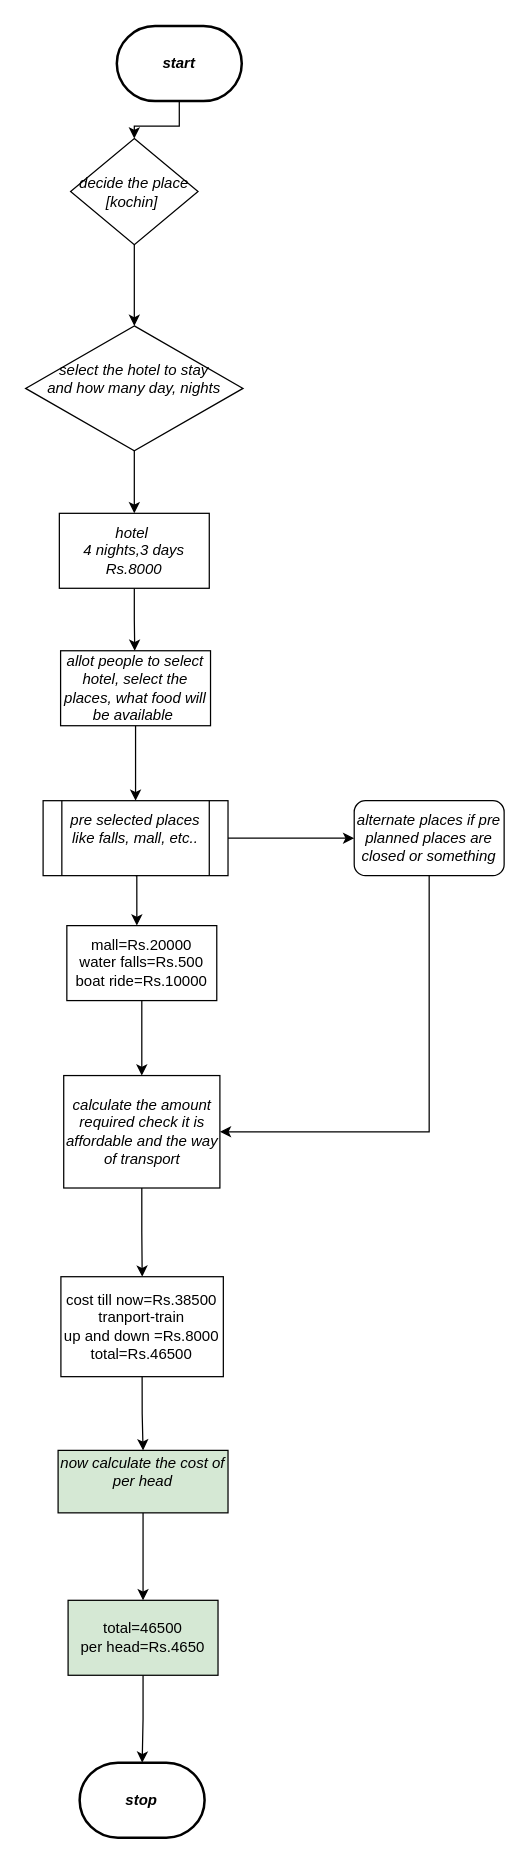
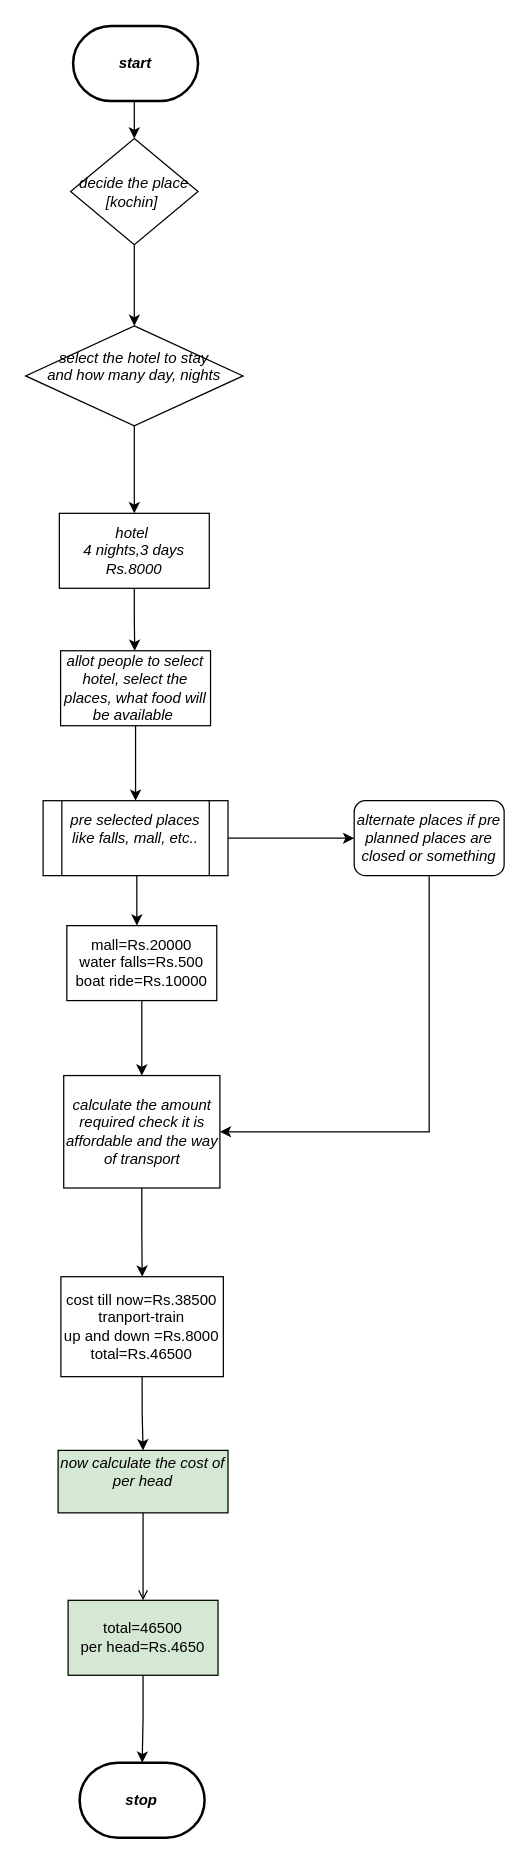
(179, 63) -> (136, 63)
(134, 388) -> (134, 376)
(143, 1590) -> (143, 1592)
